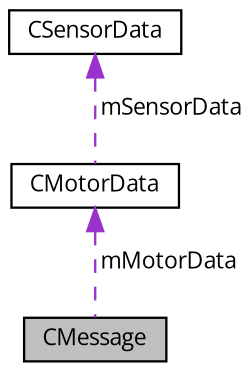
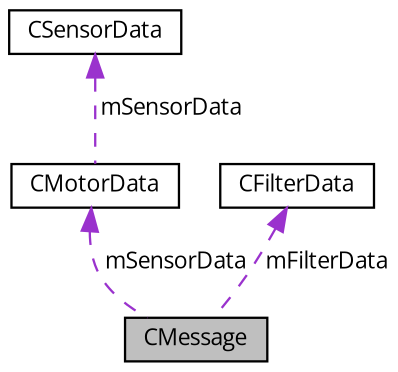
none -> (297, 186)
(166, 263) -> (173, 263)
